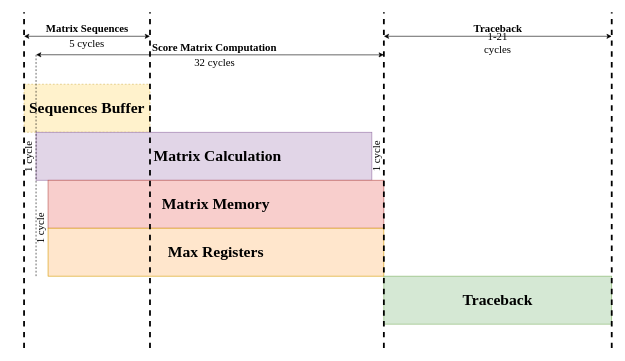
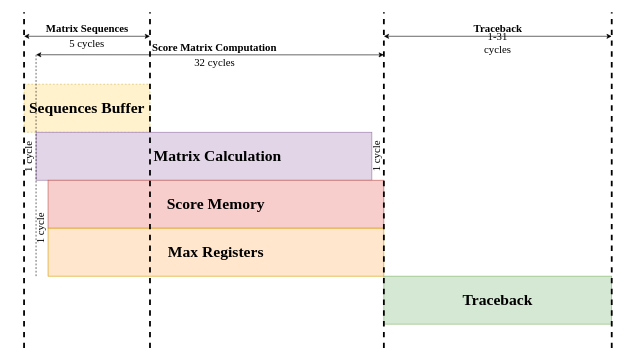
(498, 44) -> (498, 44)
(216, 204) -> (216, 204)
